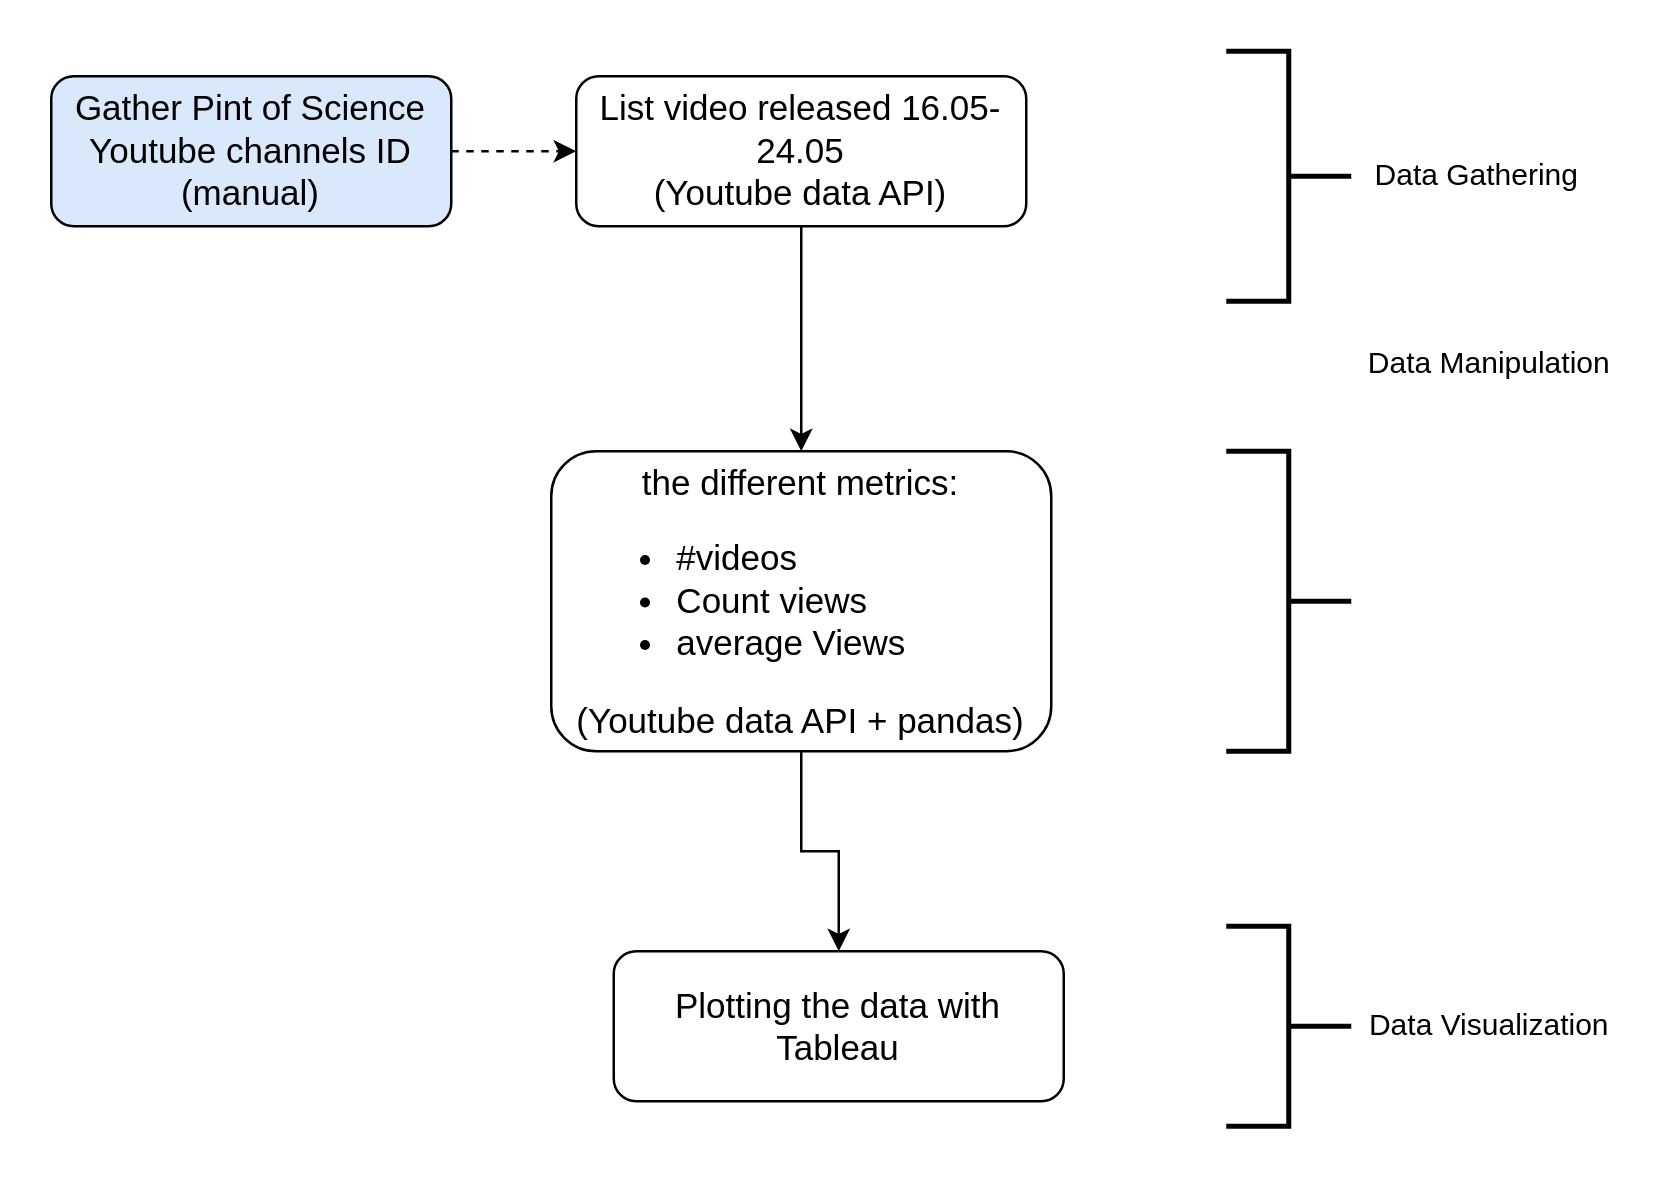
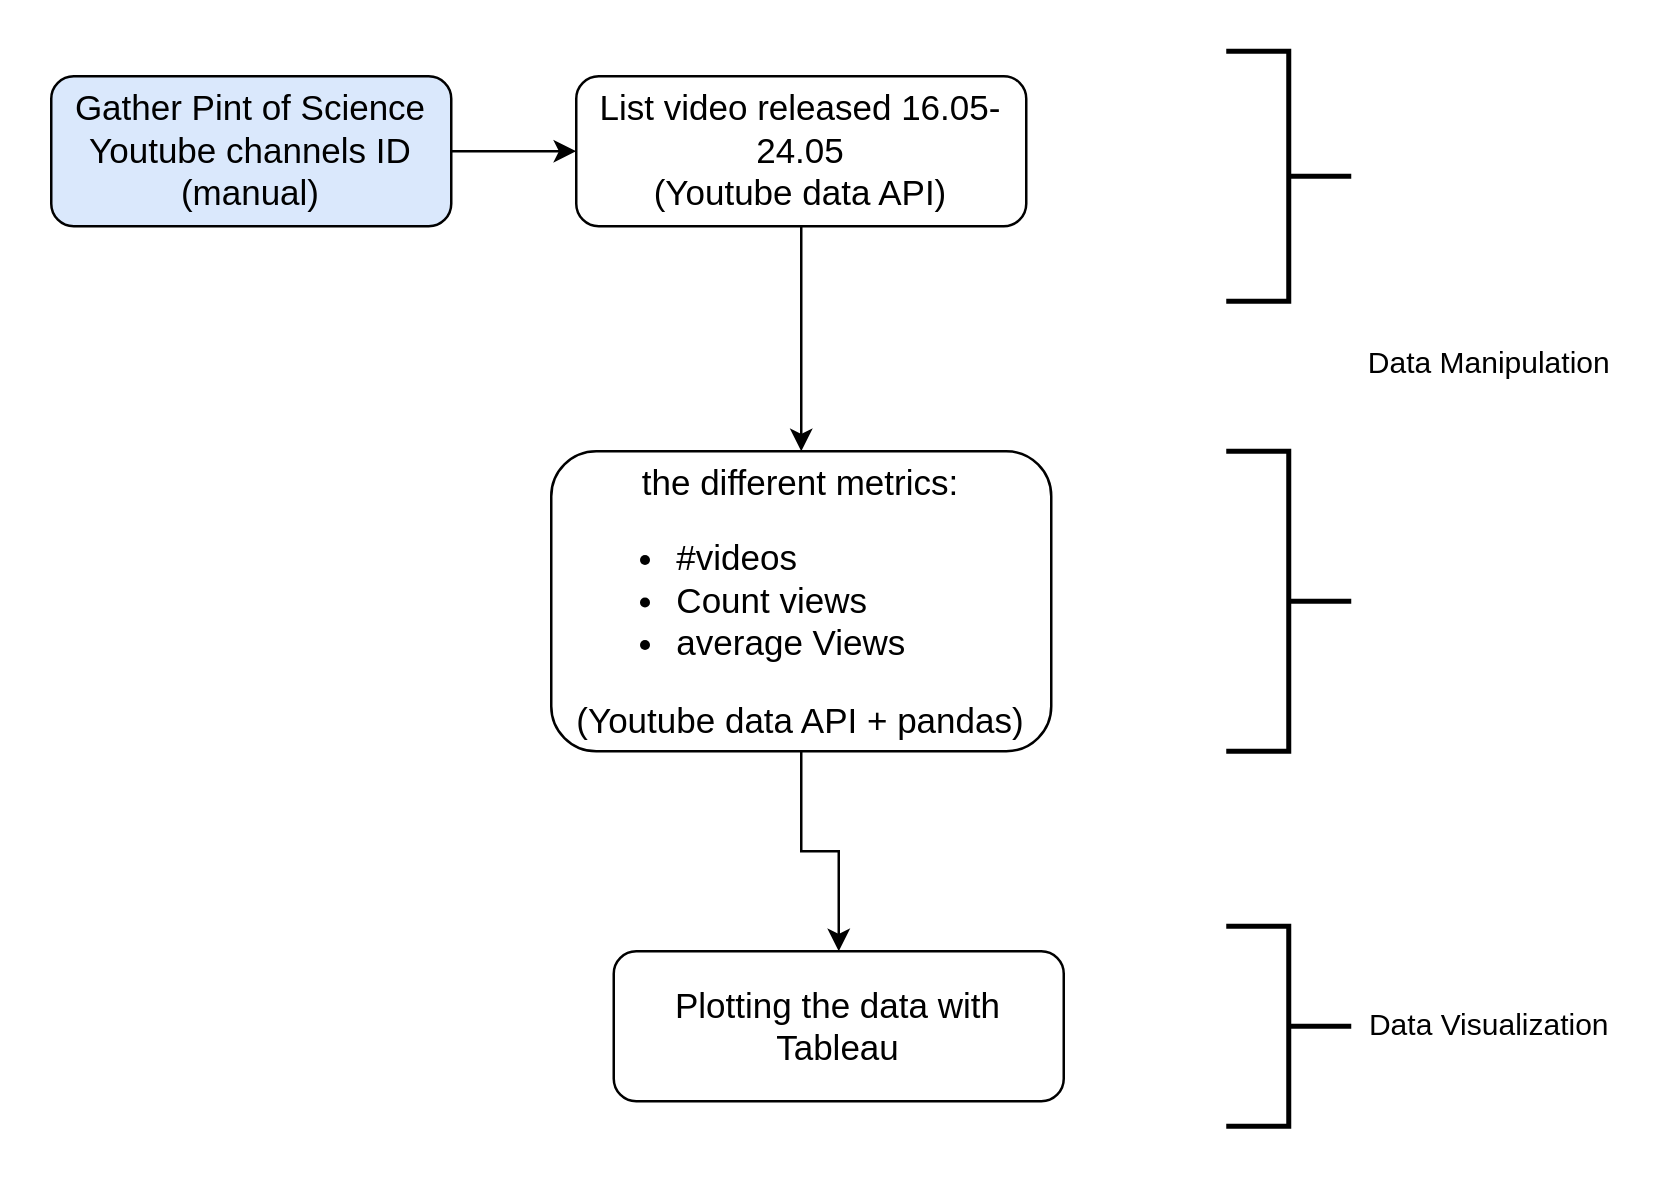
(507, 151) -> (507, 151)
(1476, 176) -> none
